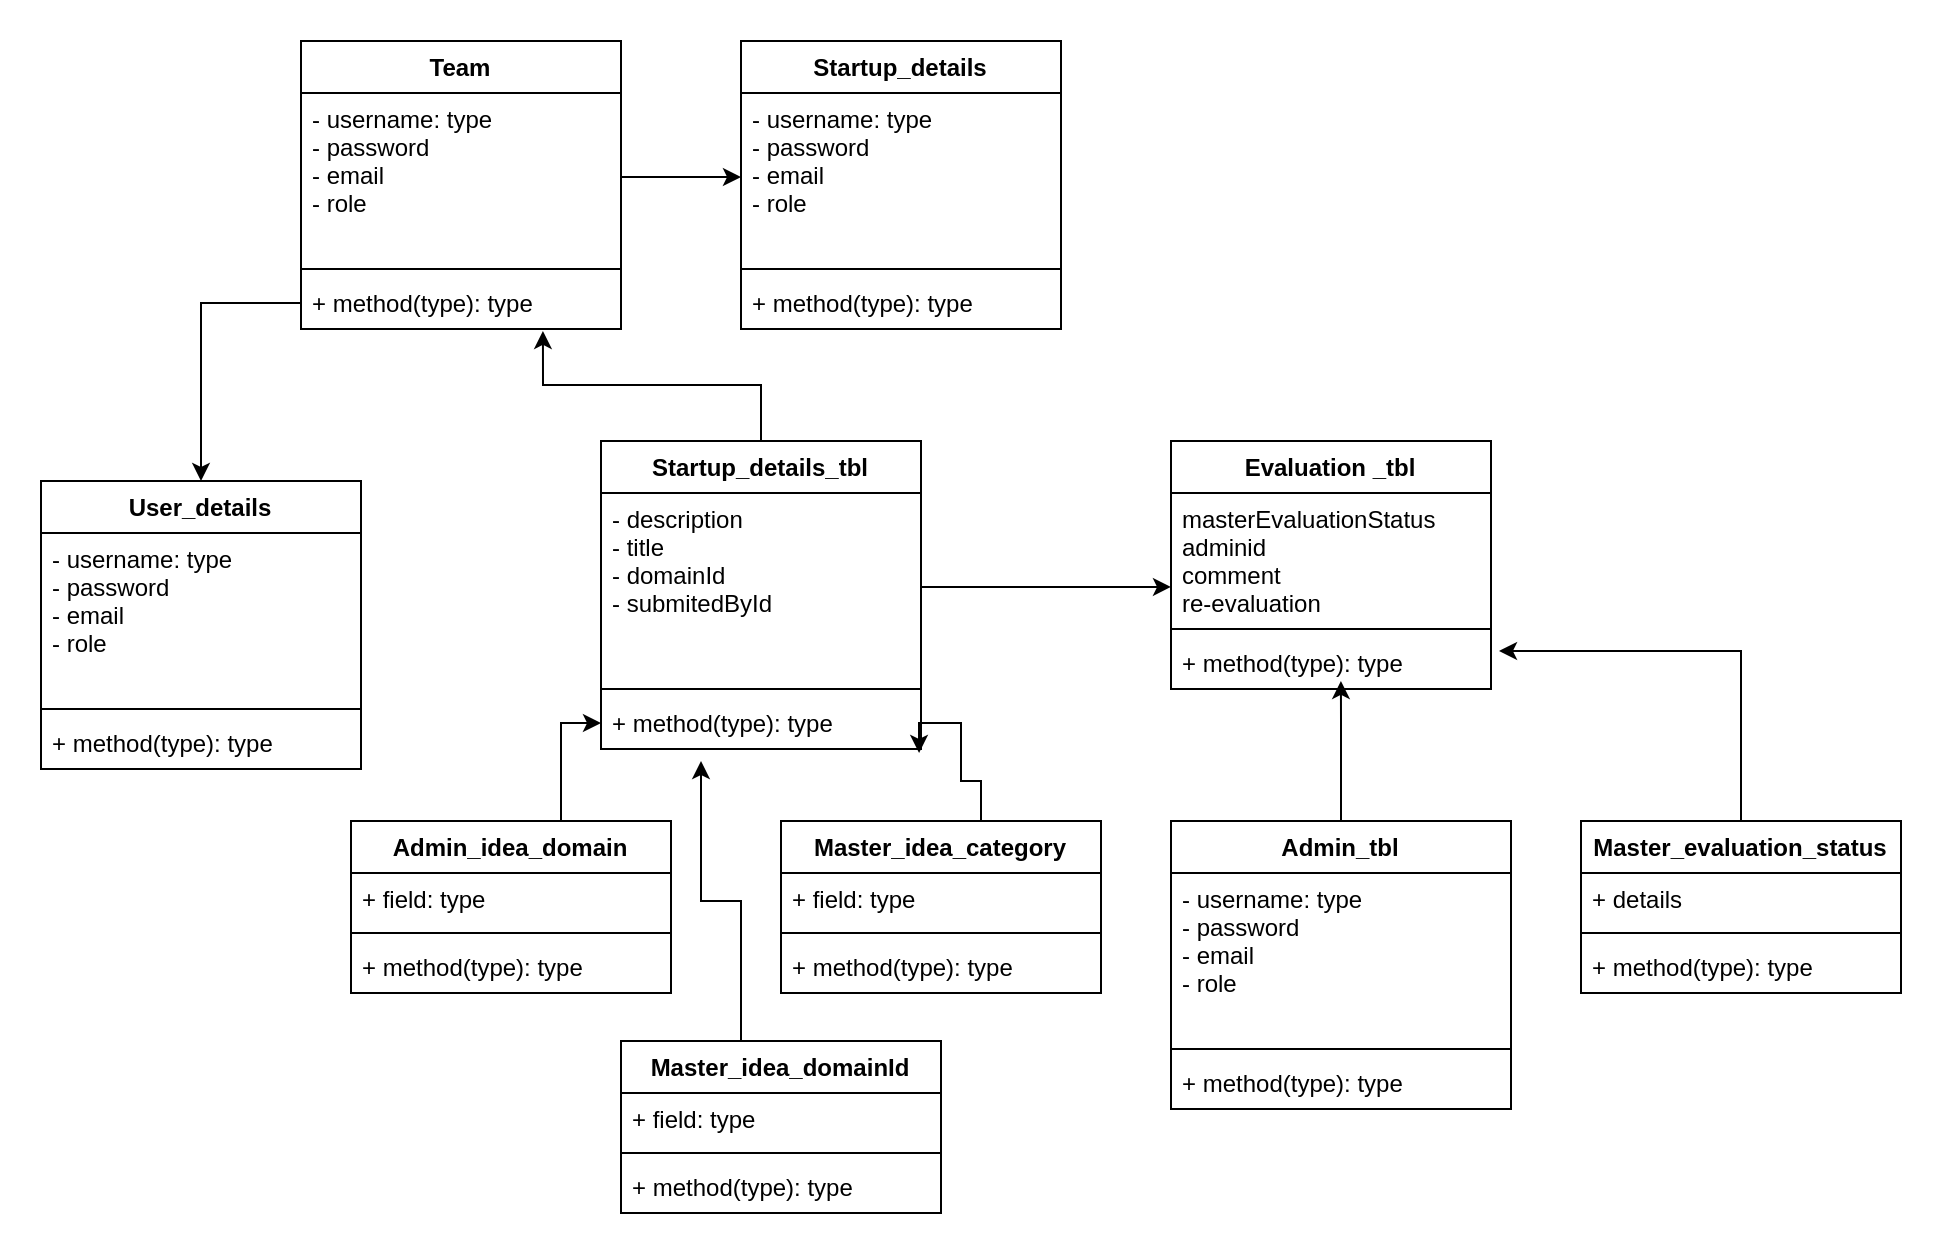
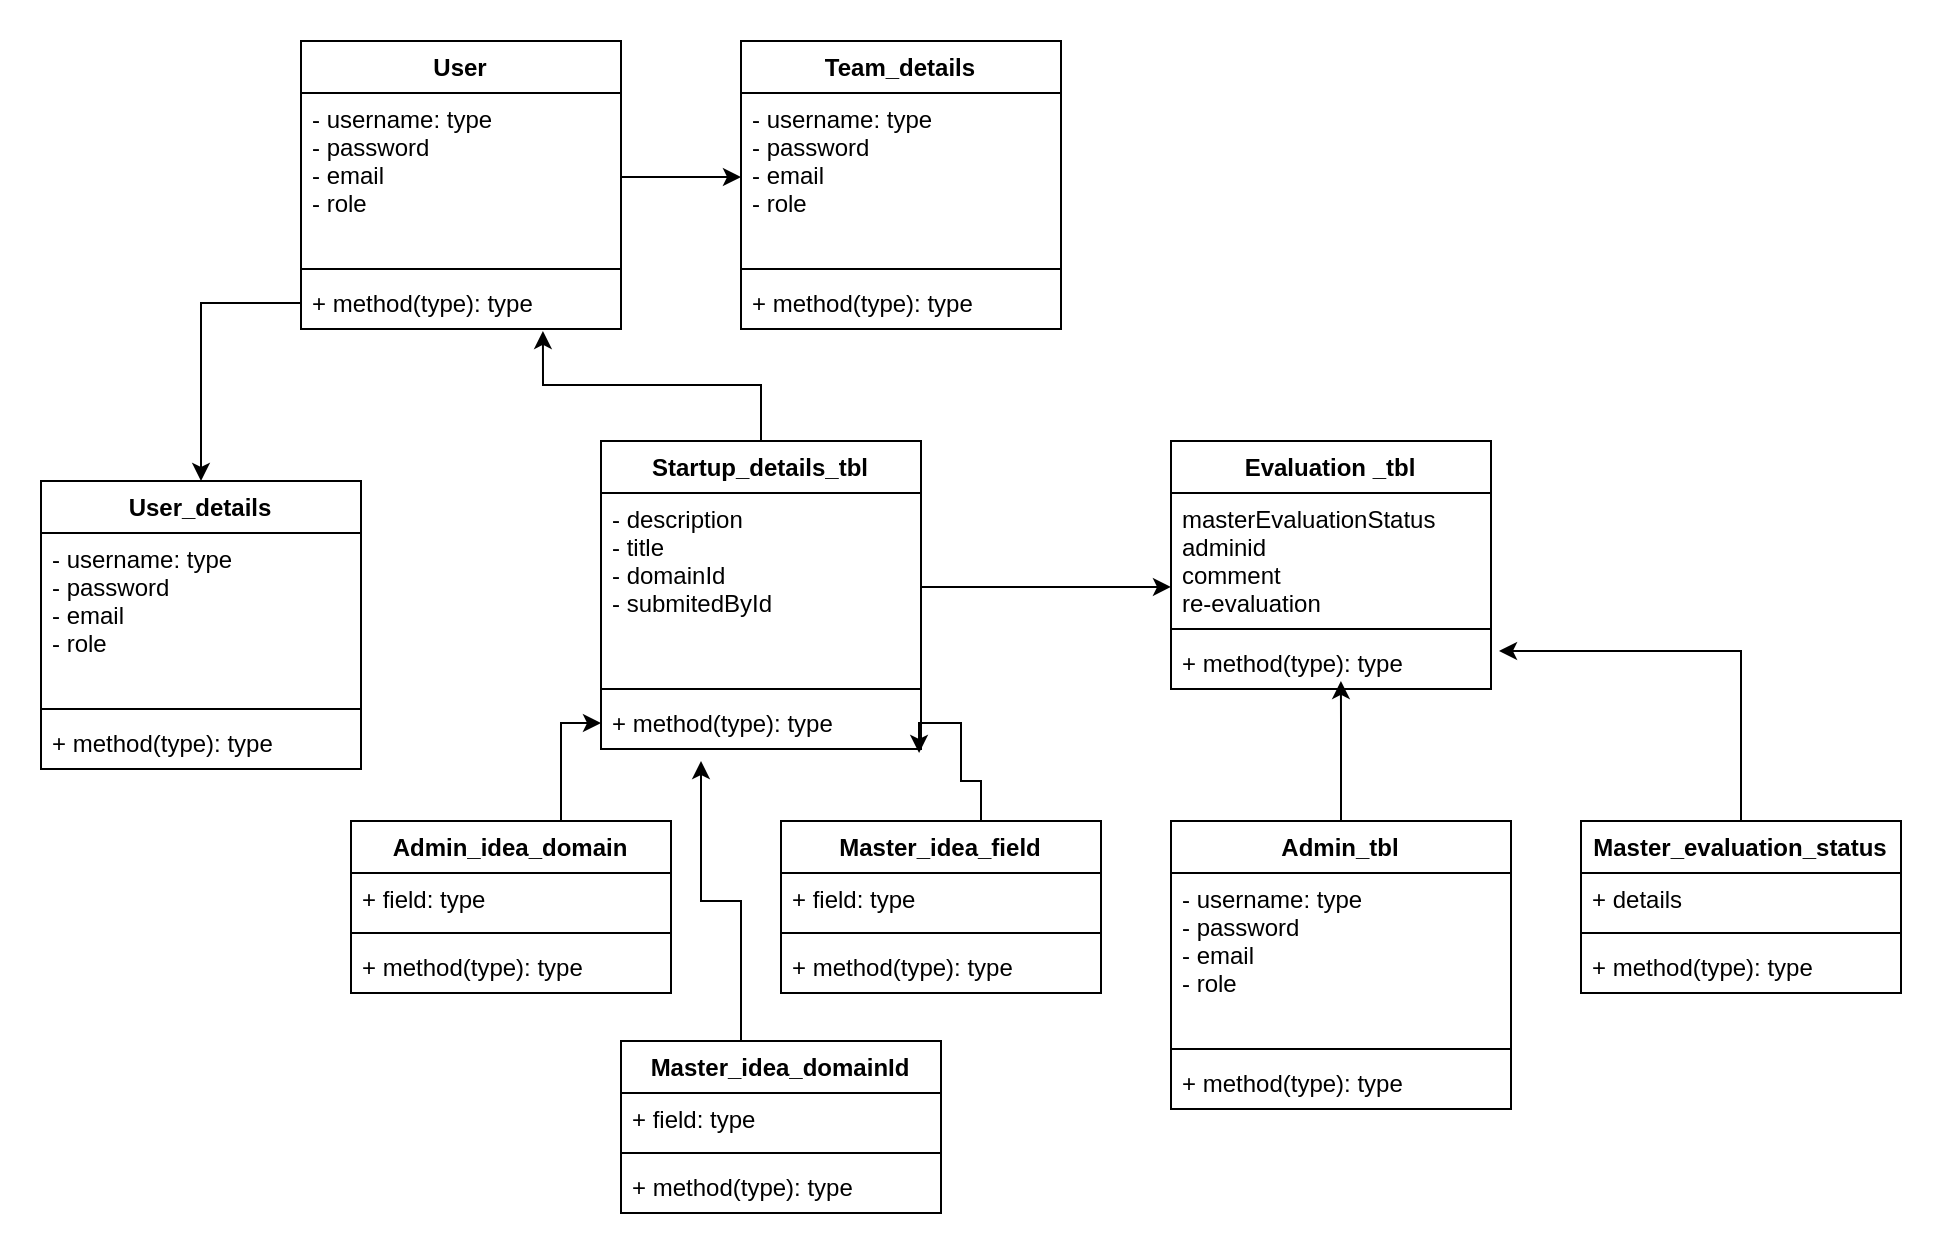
(460, 68) -> (460, 68)
(900, 68) -> (900, 68)
(940, 848) -> (940, 848)
